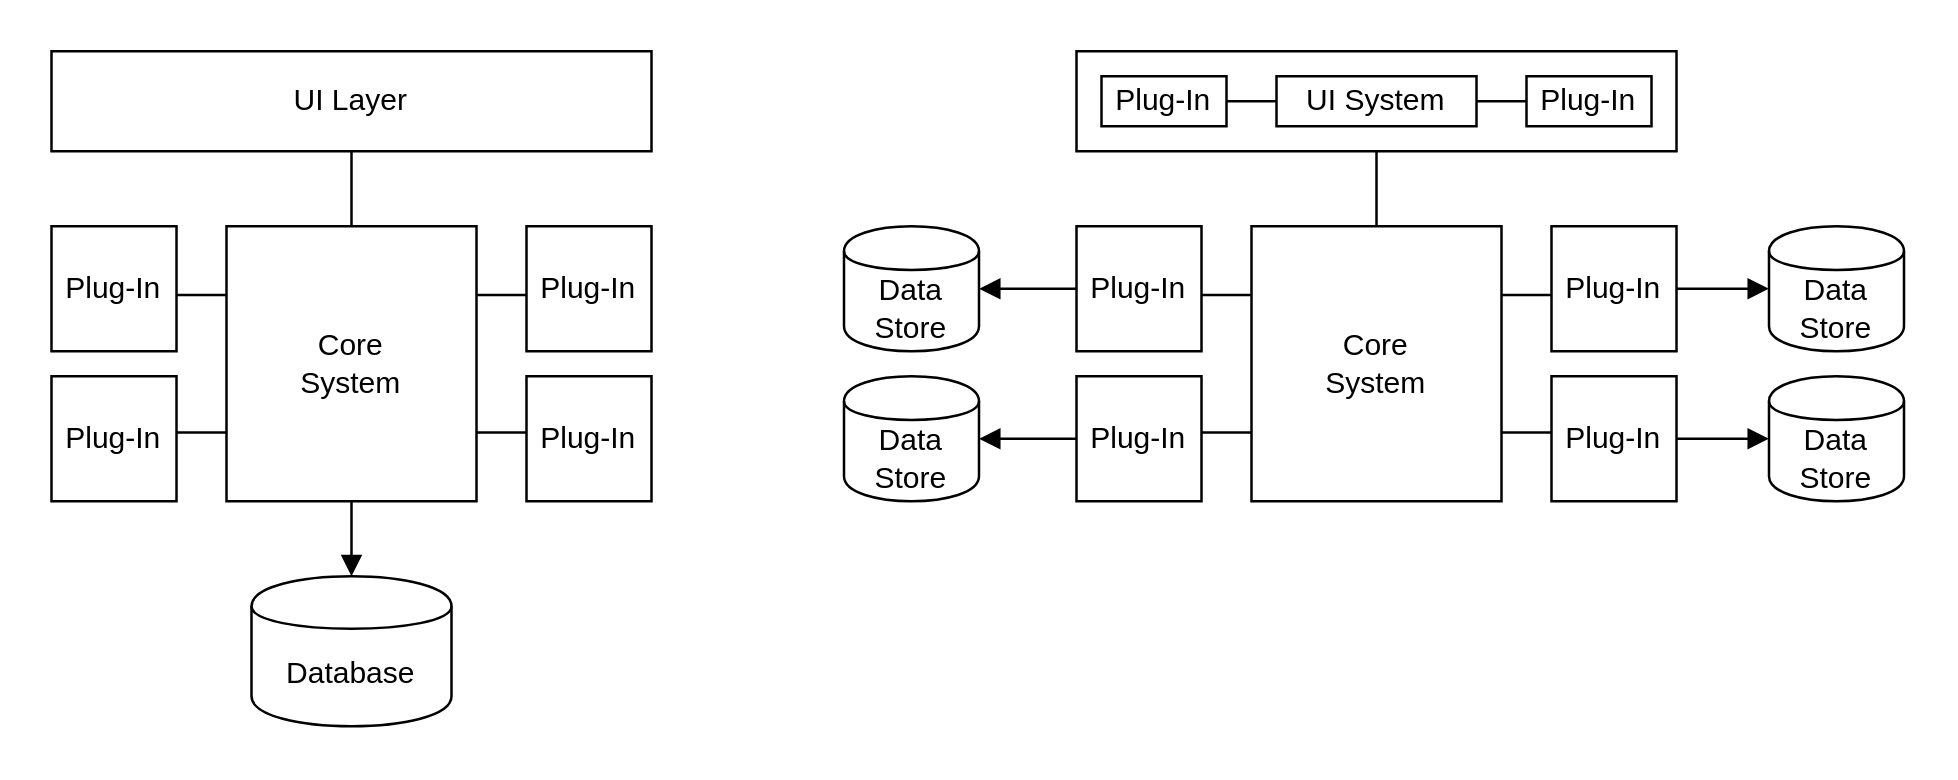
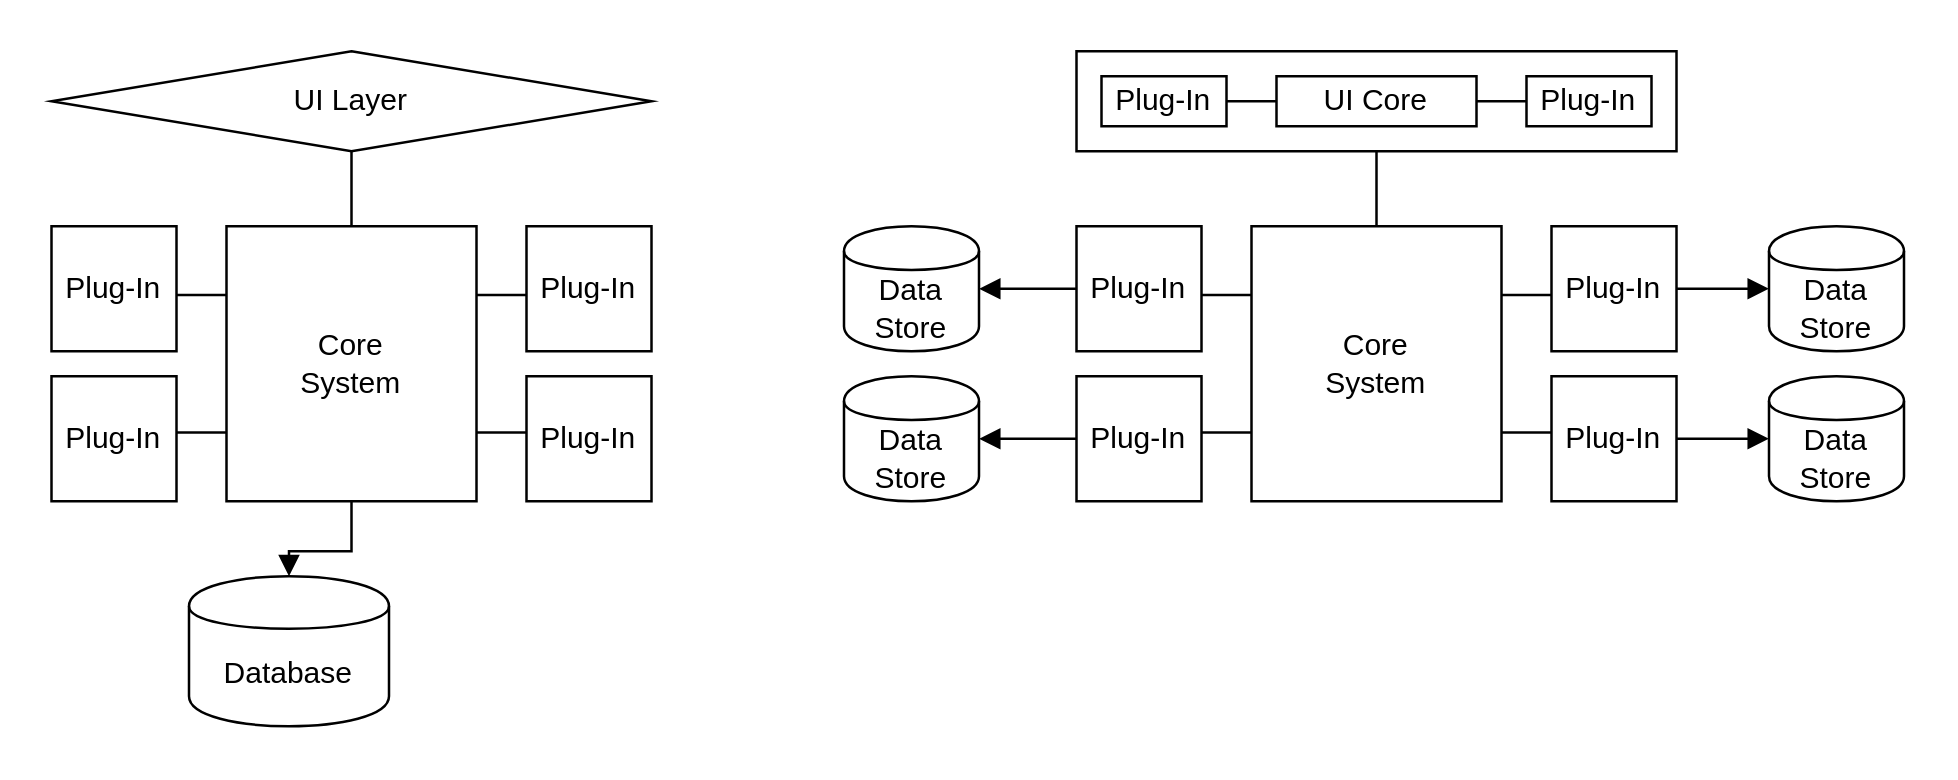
(351, 101) -> (351, 101)
(1376, 101) -> (1376, 101)
(351, 651) -> (289, 651)
